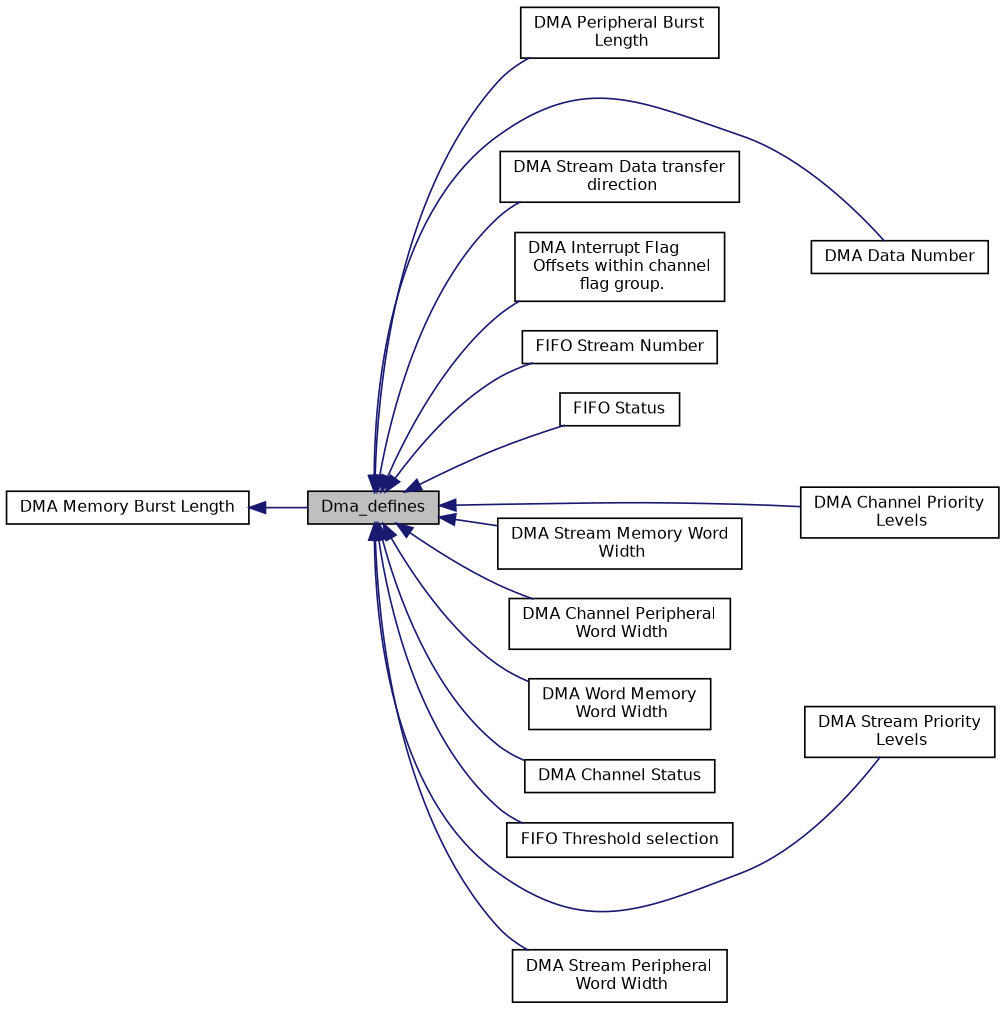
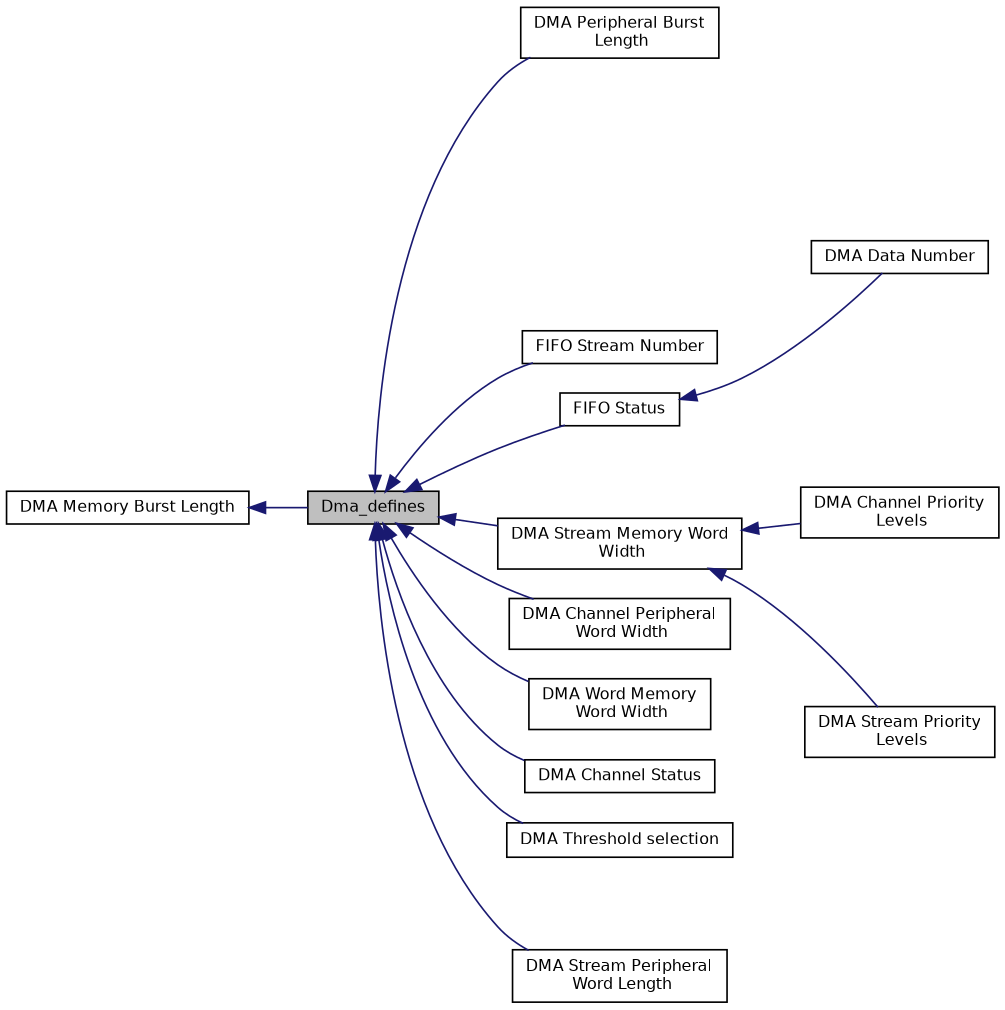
(525, 119) -> (796, 345)
(620, 177) -> none
(620, 267) -> none
(628, 503) -> (779, 526)
(620, 840) -> (620, 840)
(530, 893) -> (807, 634)
(620, 976) -> (620, 976)
